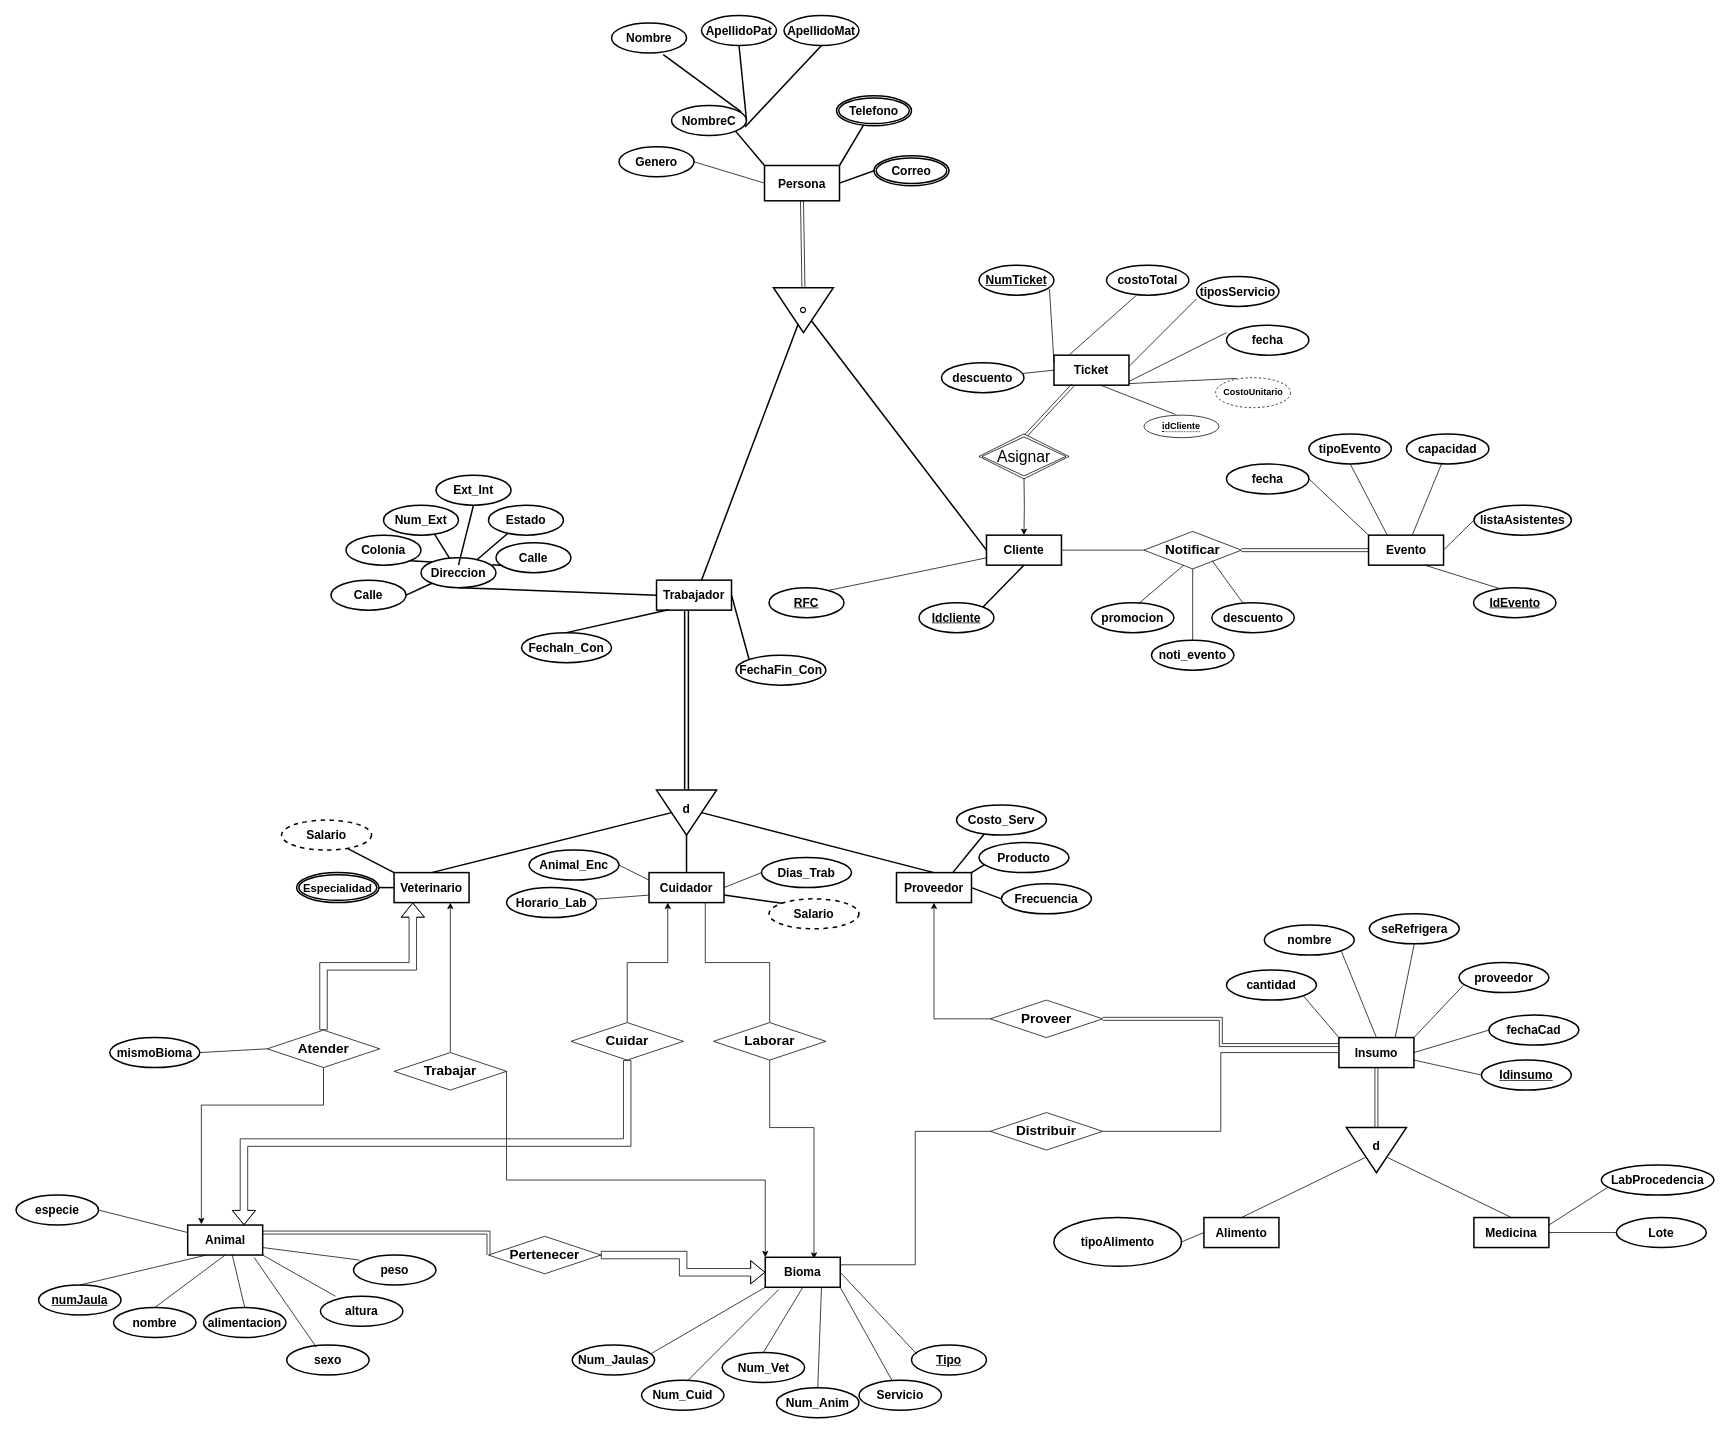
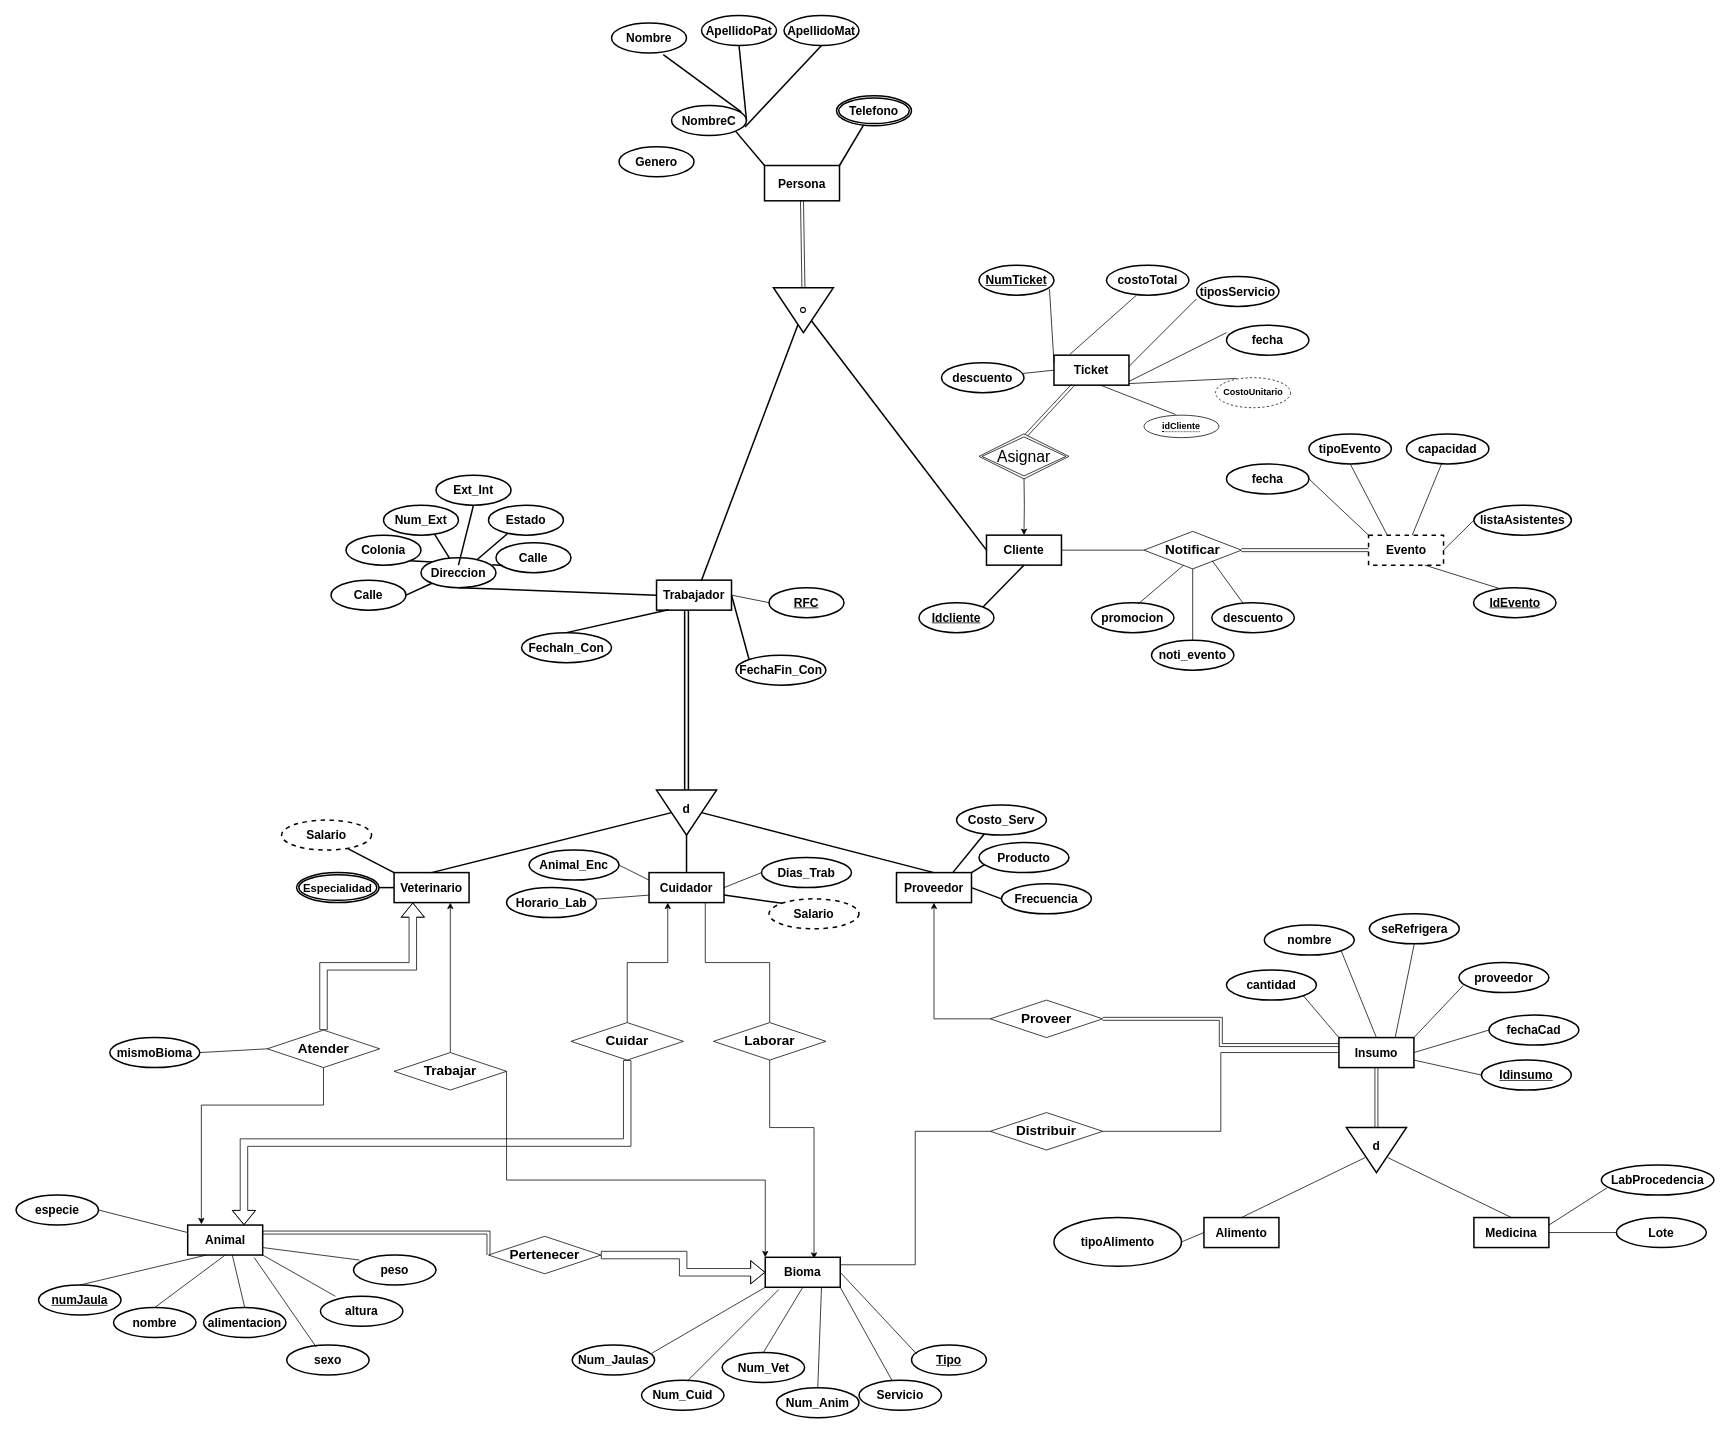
(912, 171) -> none
(729, 172) -> none
(857, 177) -> none
(1406, 550) -> (1406, 550)
(906, 574) -> (751, 599)
